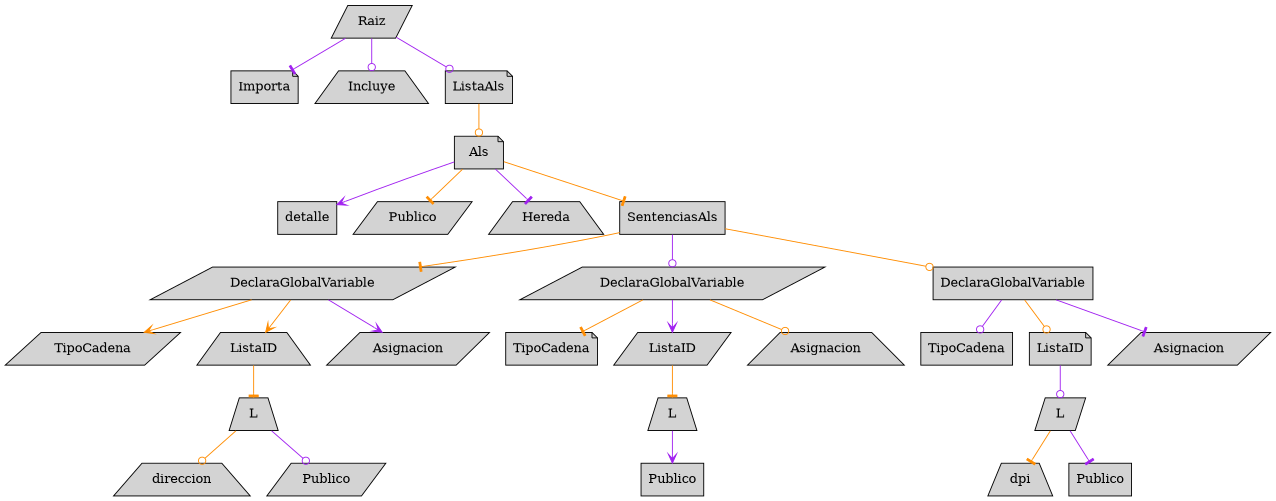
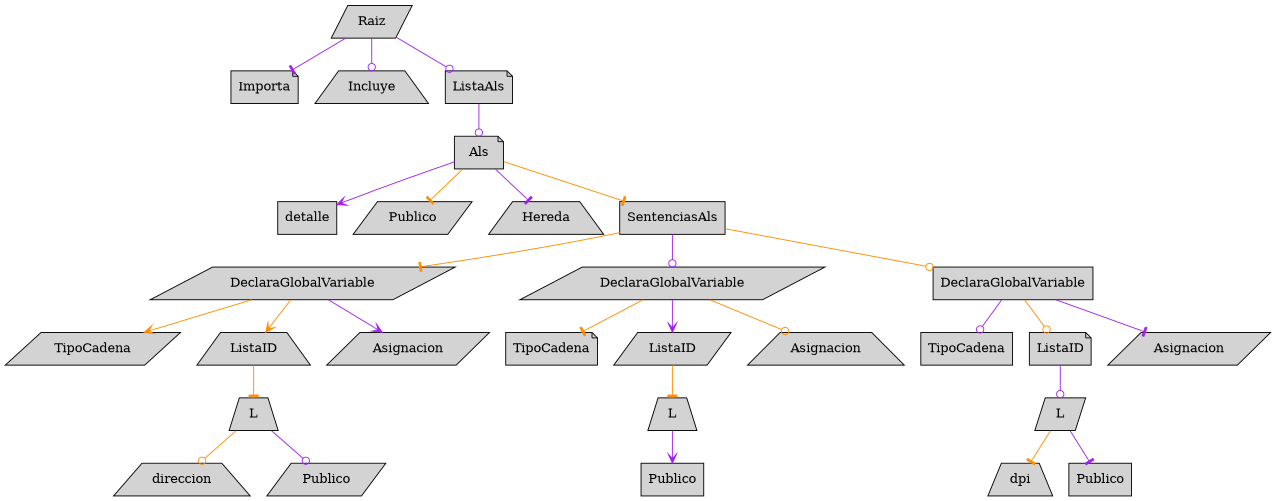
(479, 116) -> (479, 116)
